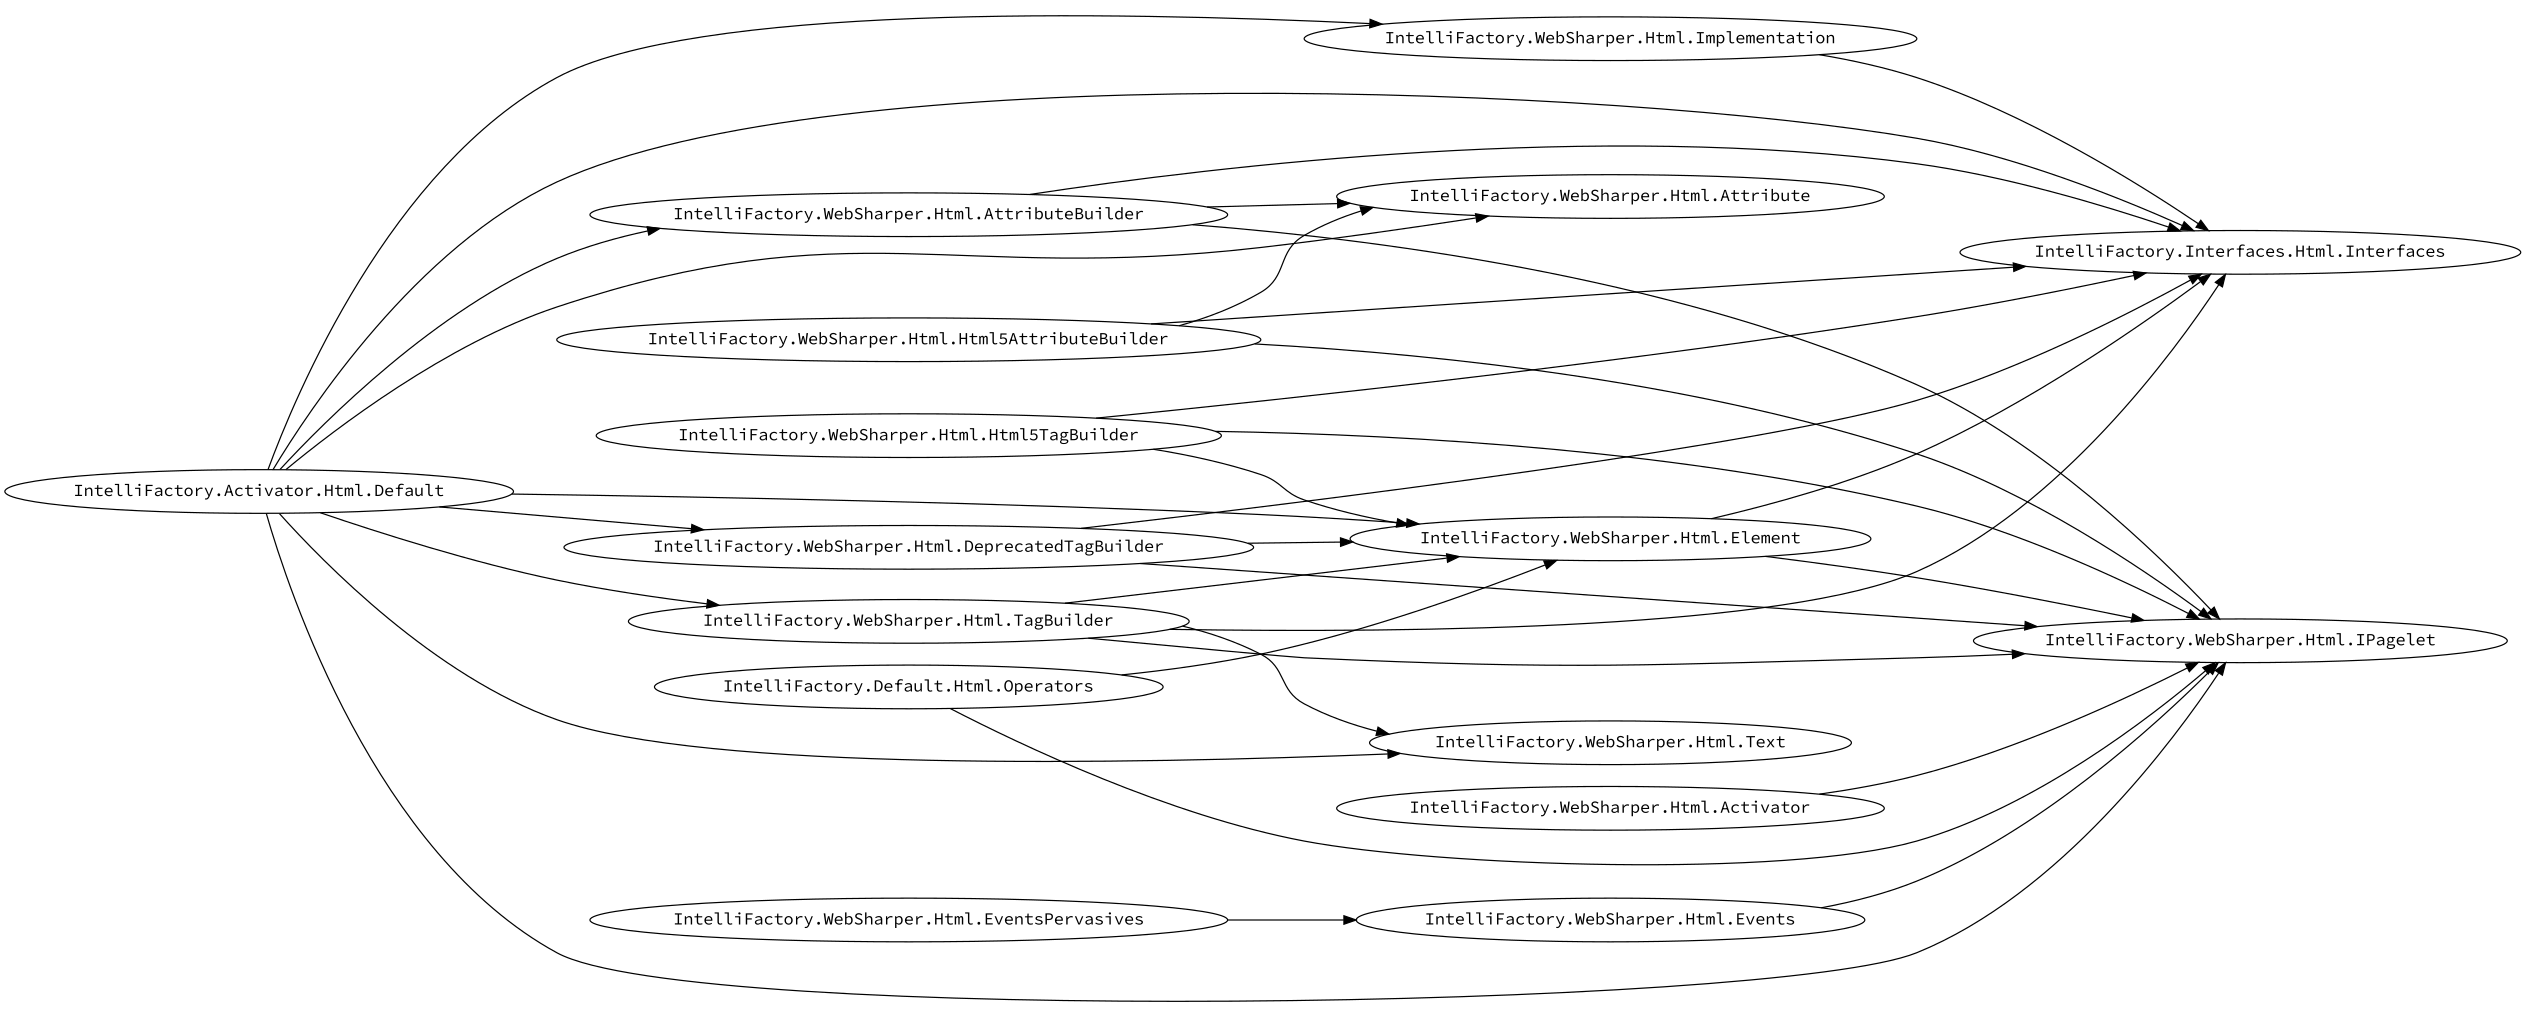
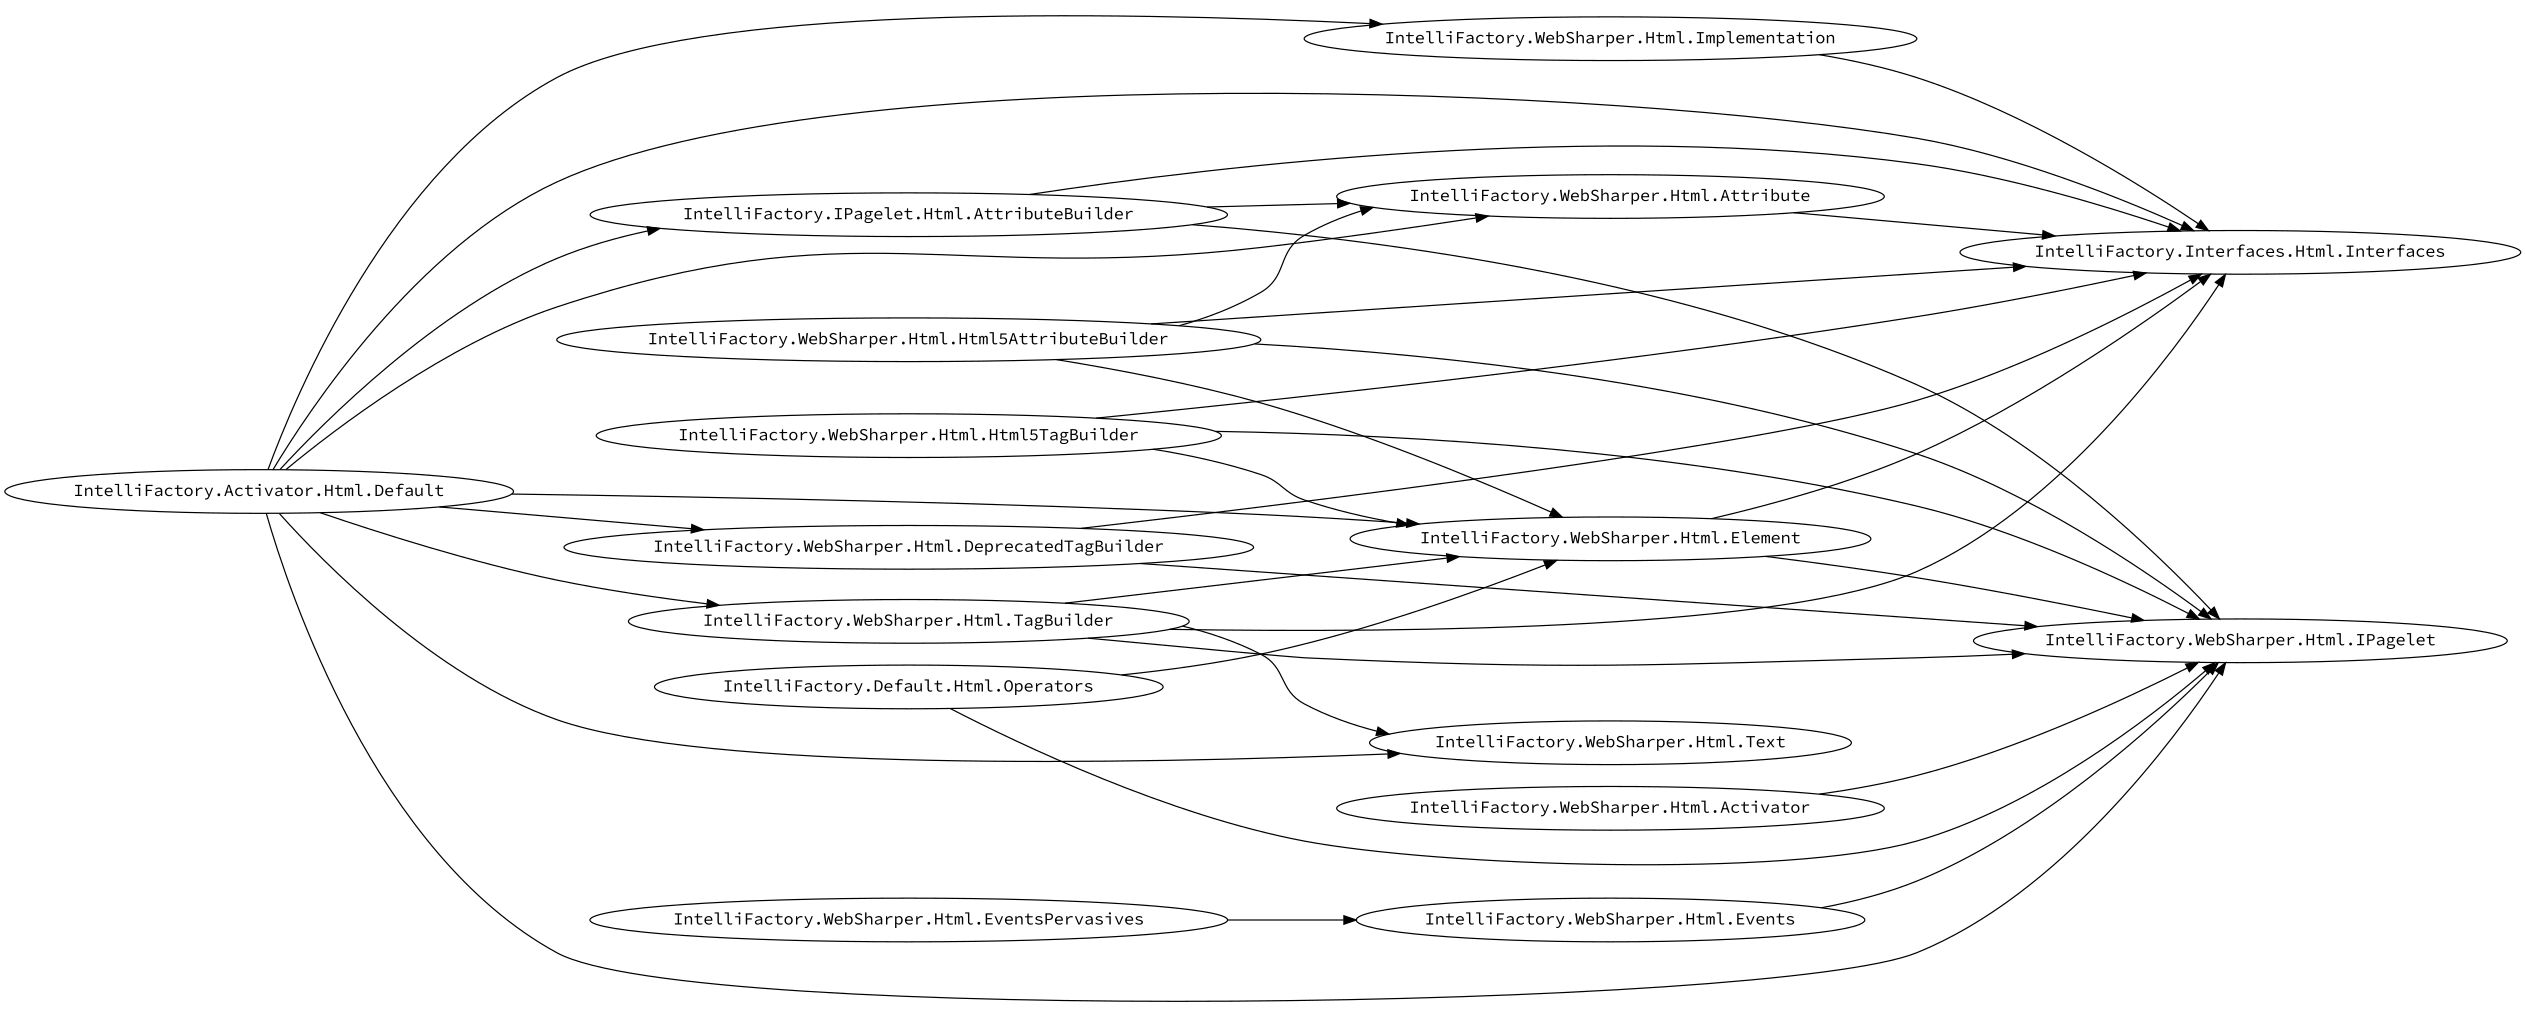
(909, 215) -> (909, 215)
none -> (1918, 224)
(1294, 543) -> (1309, 418)
